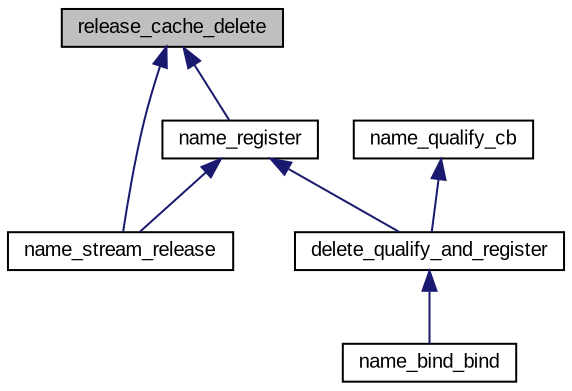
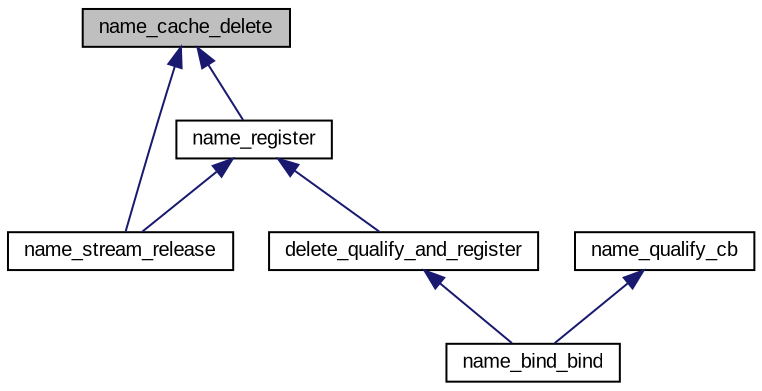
(172, 28) -> (186, 28)
(435, 205) -> (591, 313)
